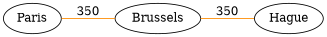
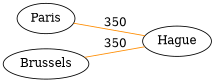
(88, 19) -> (109, 29)
